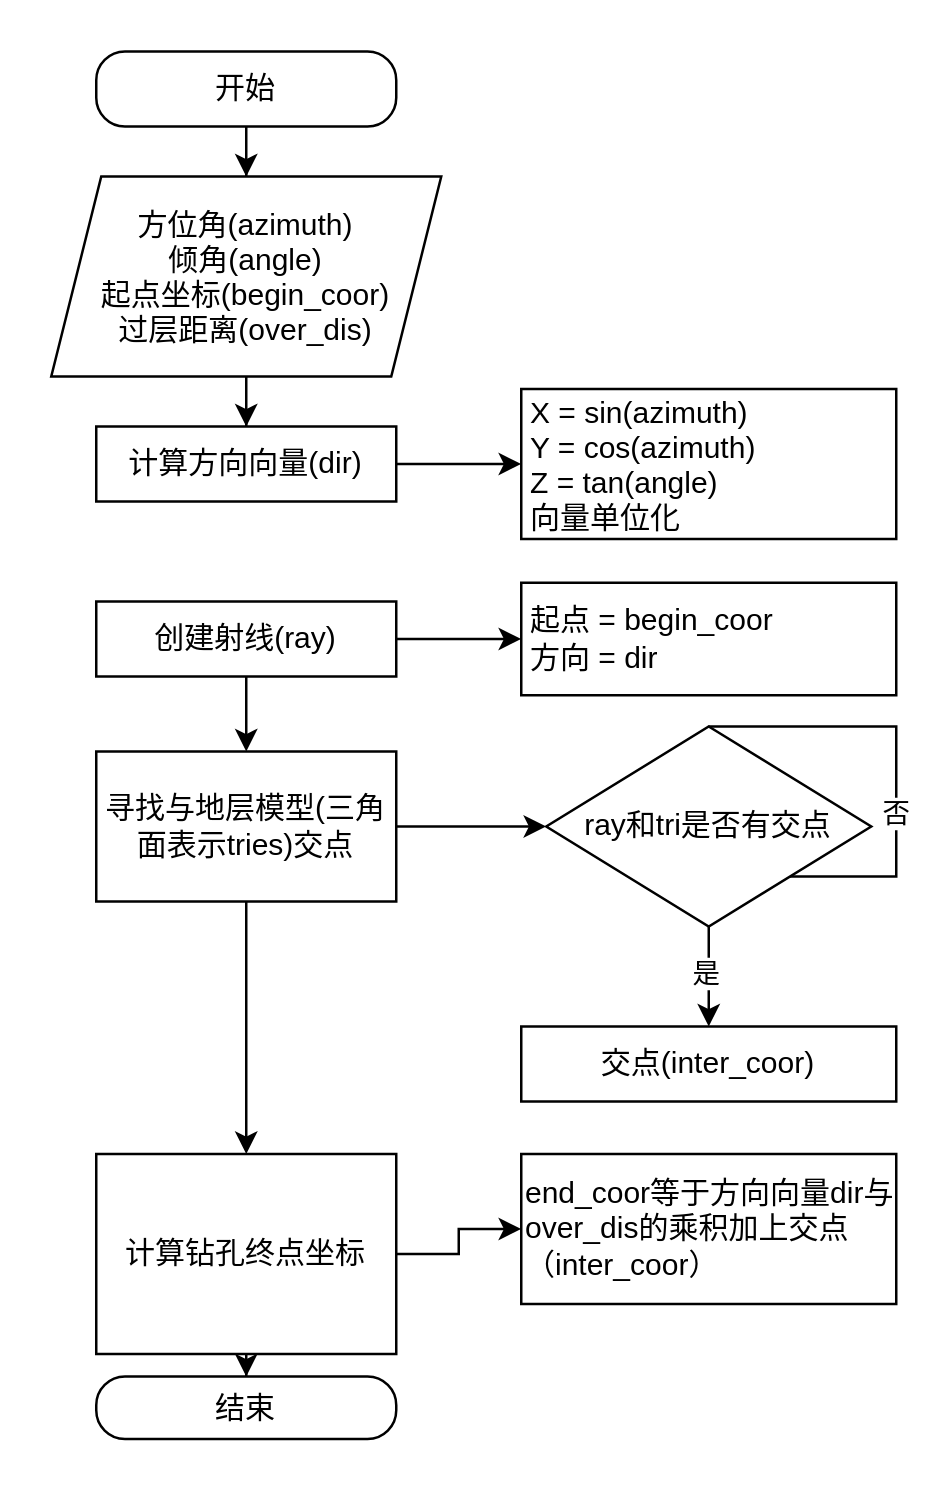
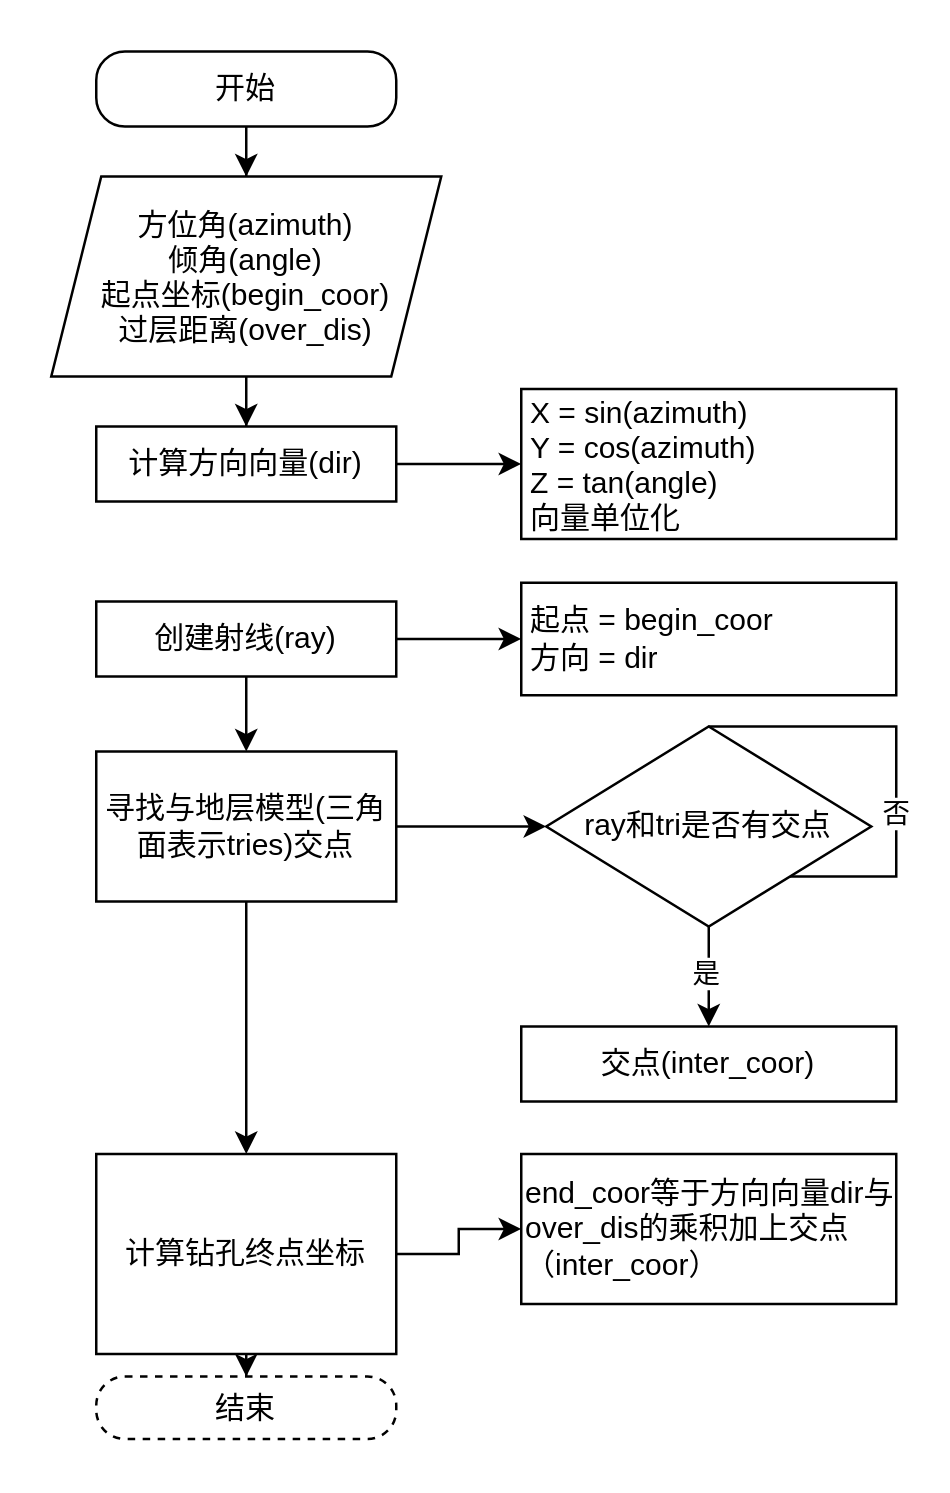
(246, 1408) -> (246, 1408)
